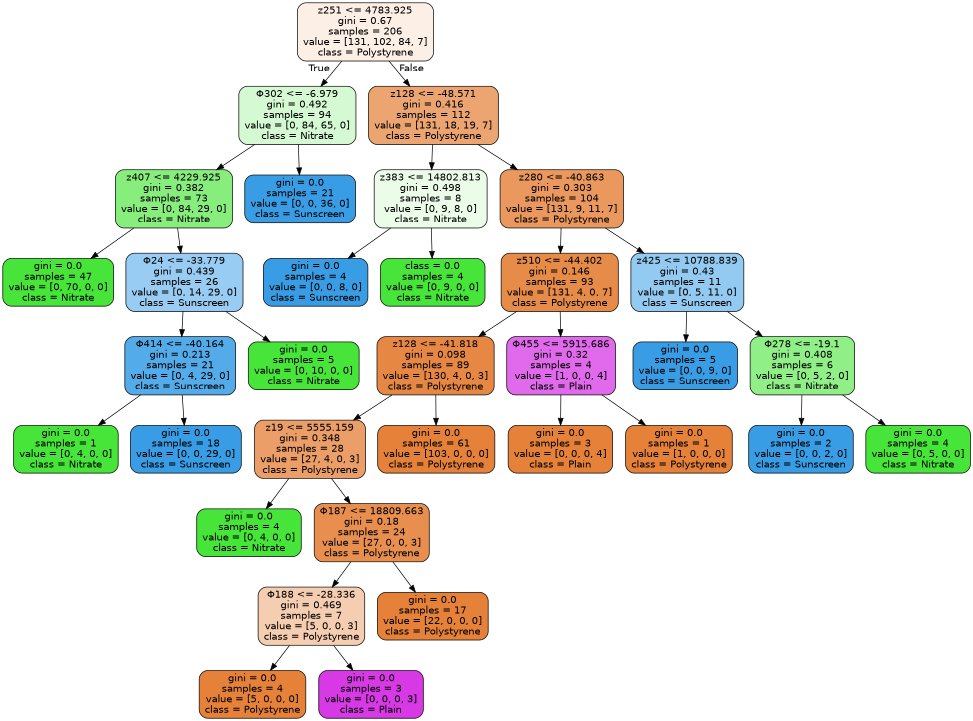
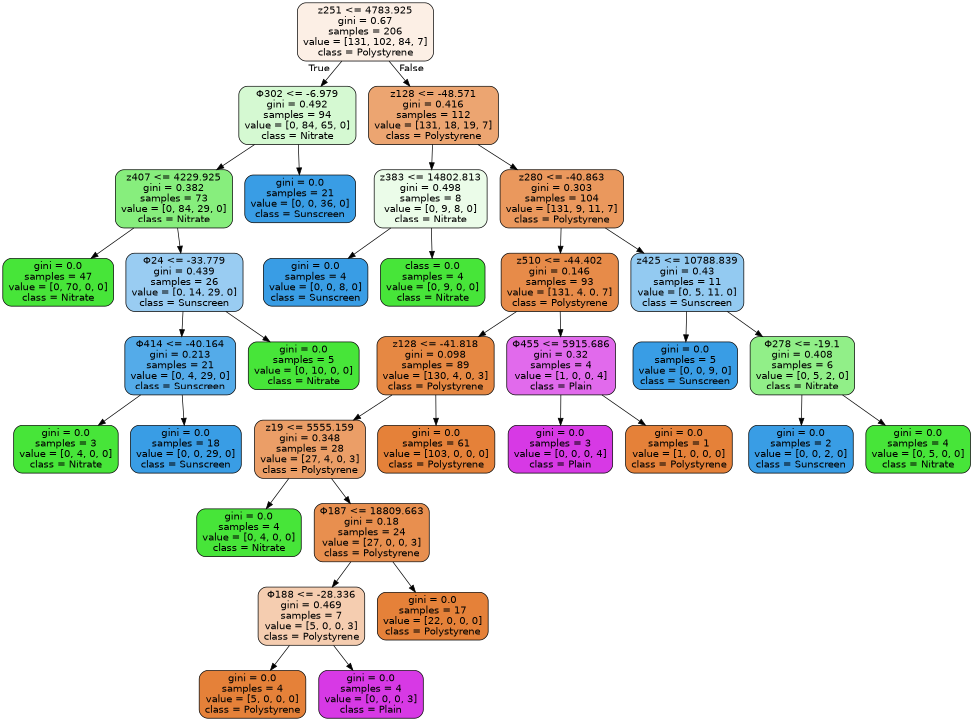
(66, 449) -> (66, 449)
(560, 449) -> (560, 449)
(371, 694) -> (371, 694)
